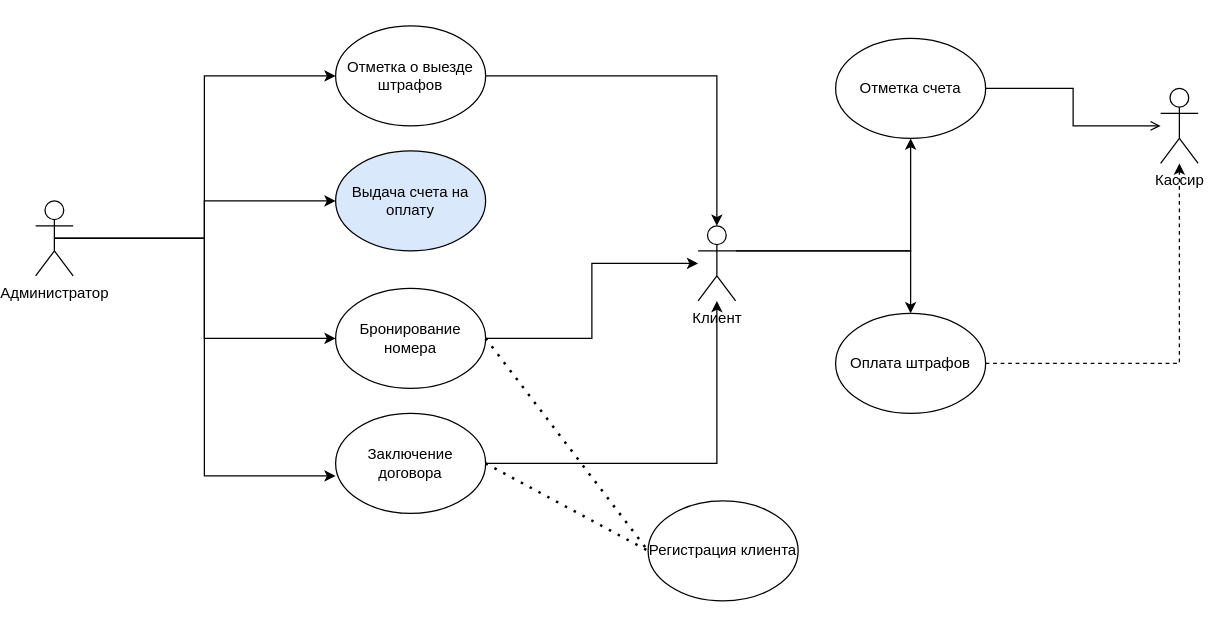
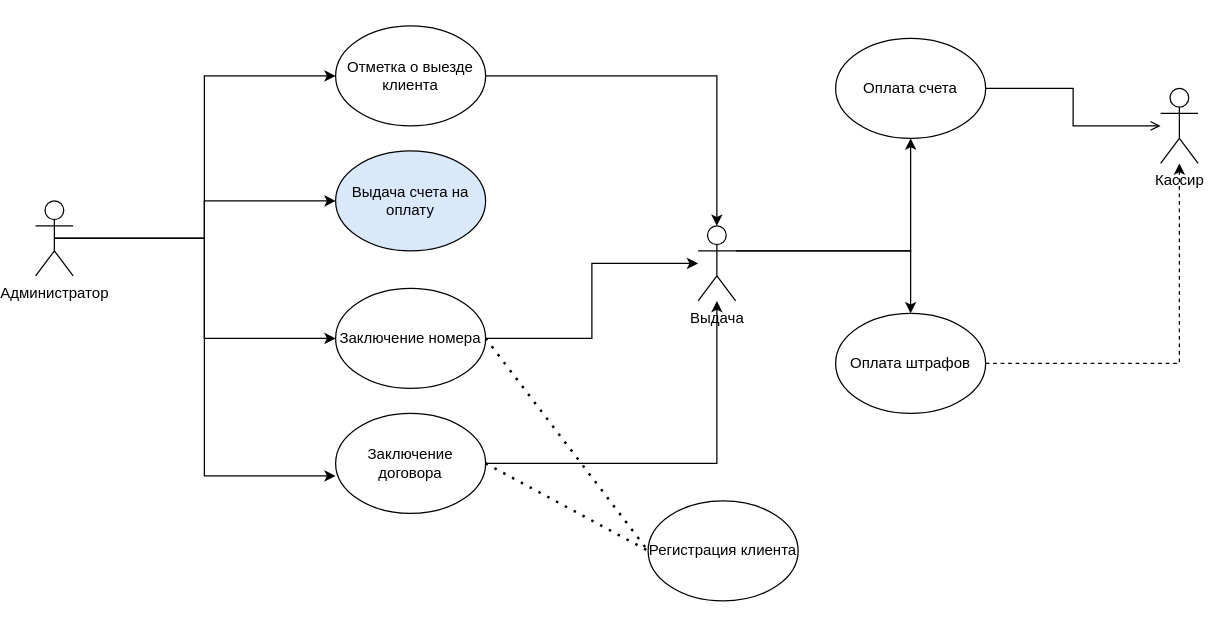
(411, 76) -> (411, 76)
(911, 88) -> (911, 88)
(718, 318) -> (718, 318)
(411, 338) -> (411, 338)
